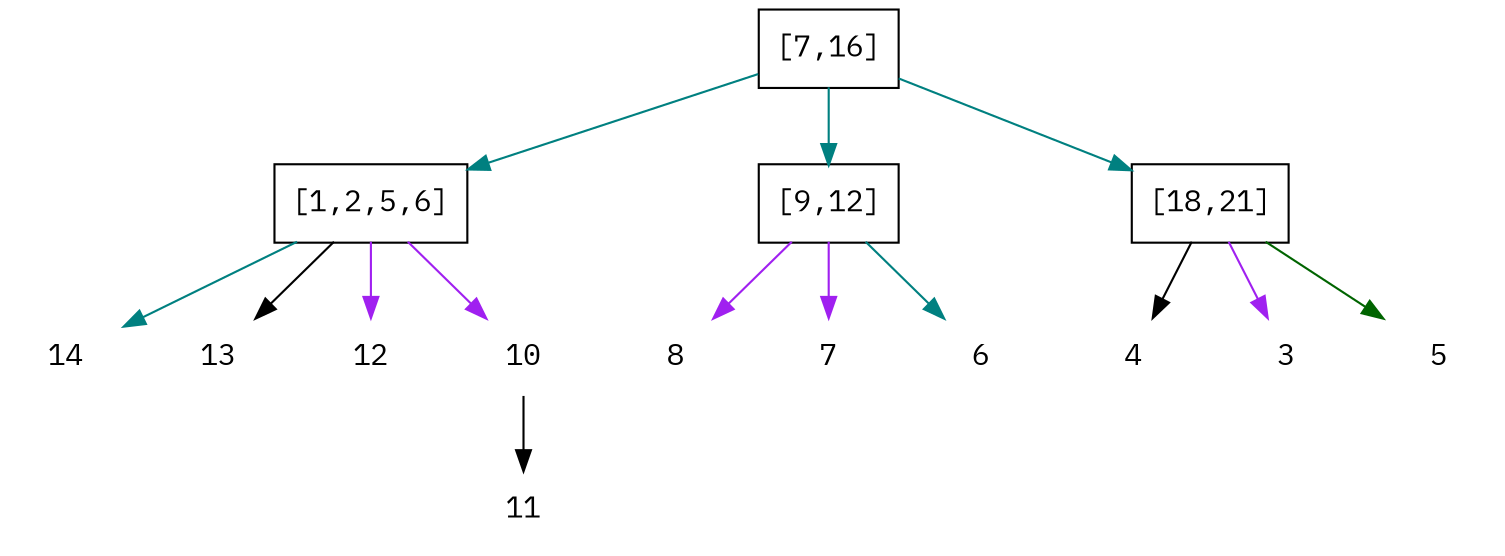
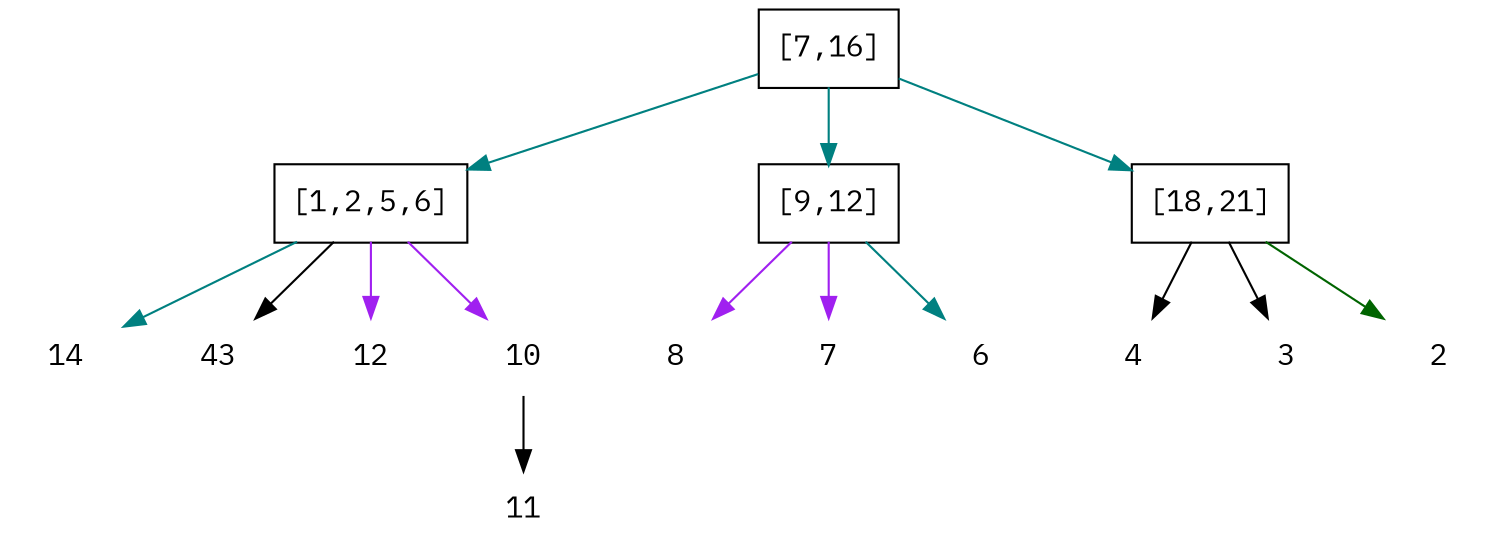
(1243, 270) -> (1243, 270)
(218, 357) -> (218, 357)
(1439, 357) -> (1439, 357)
